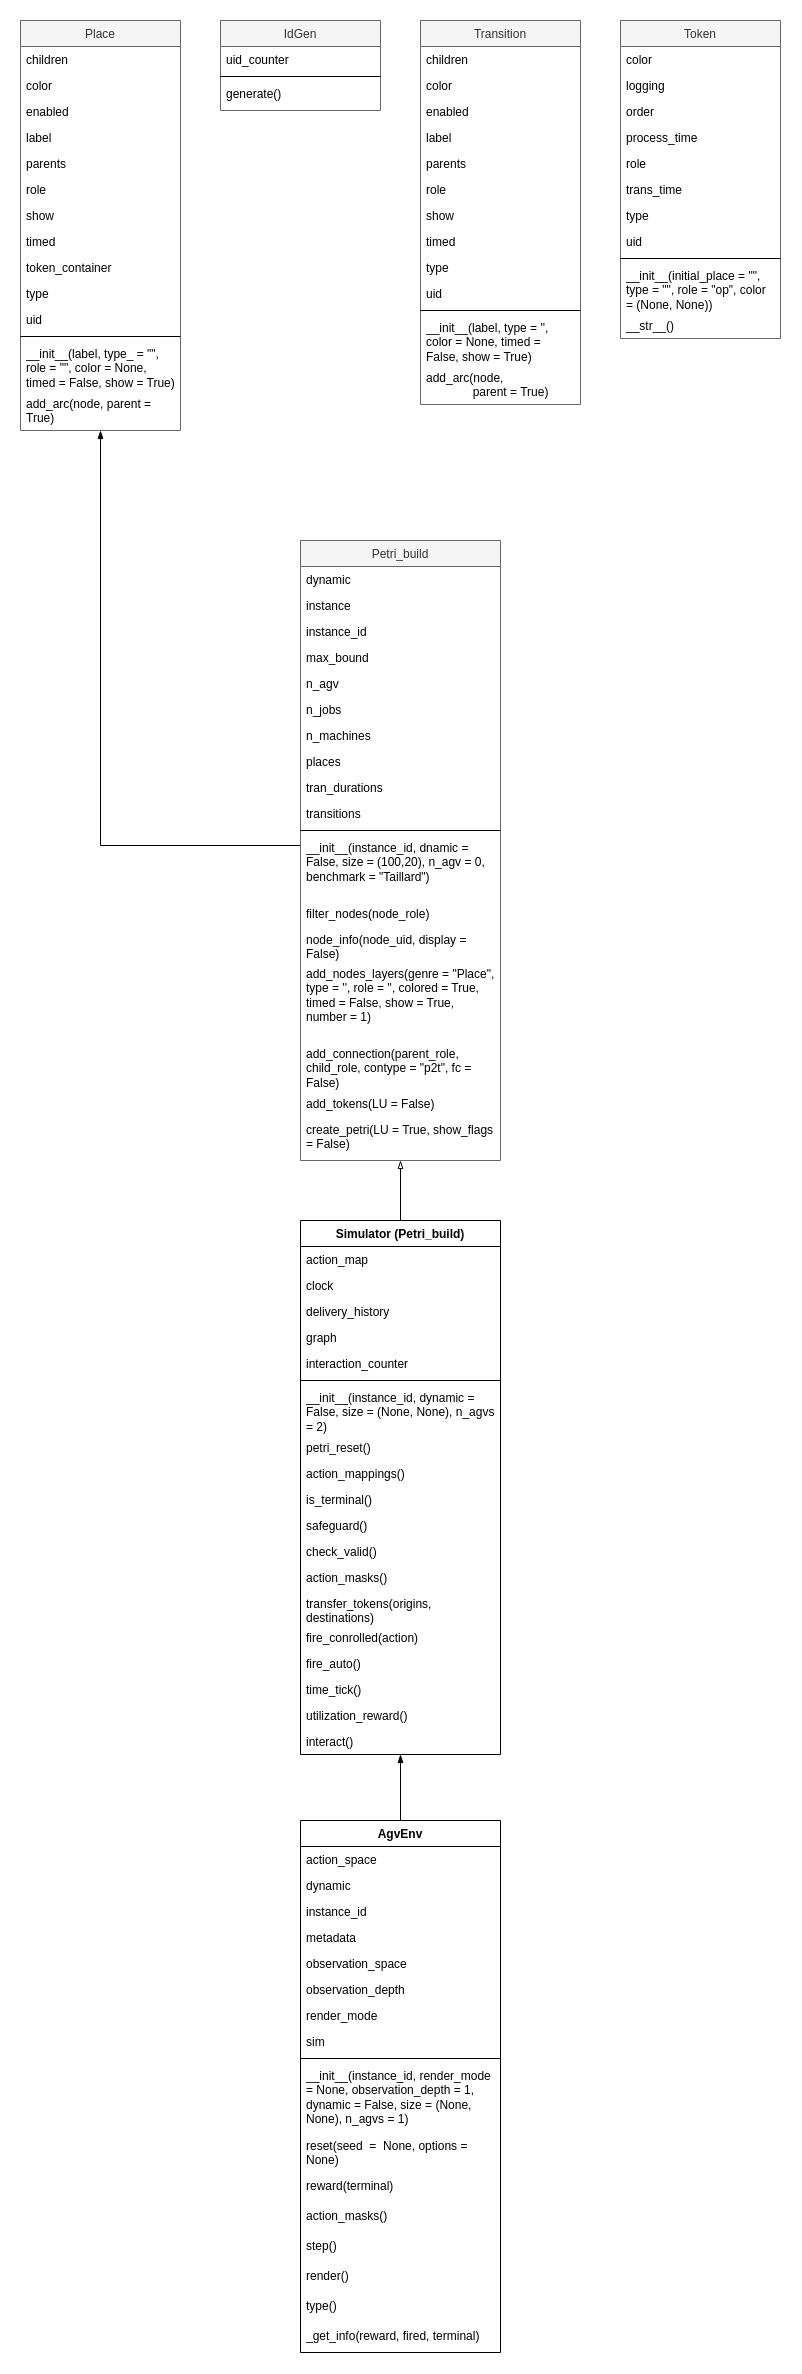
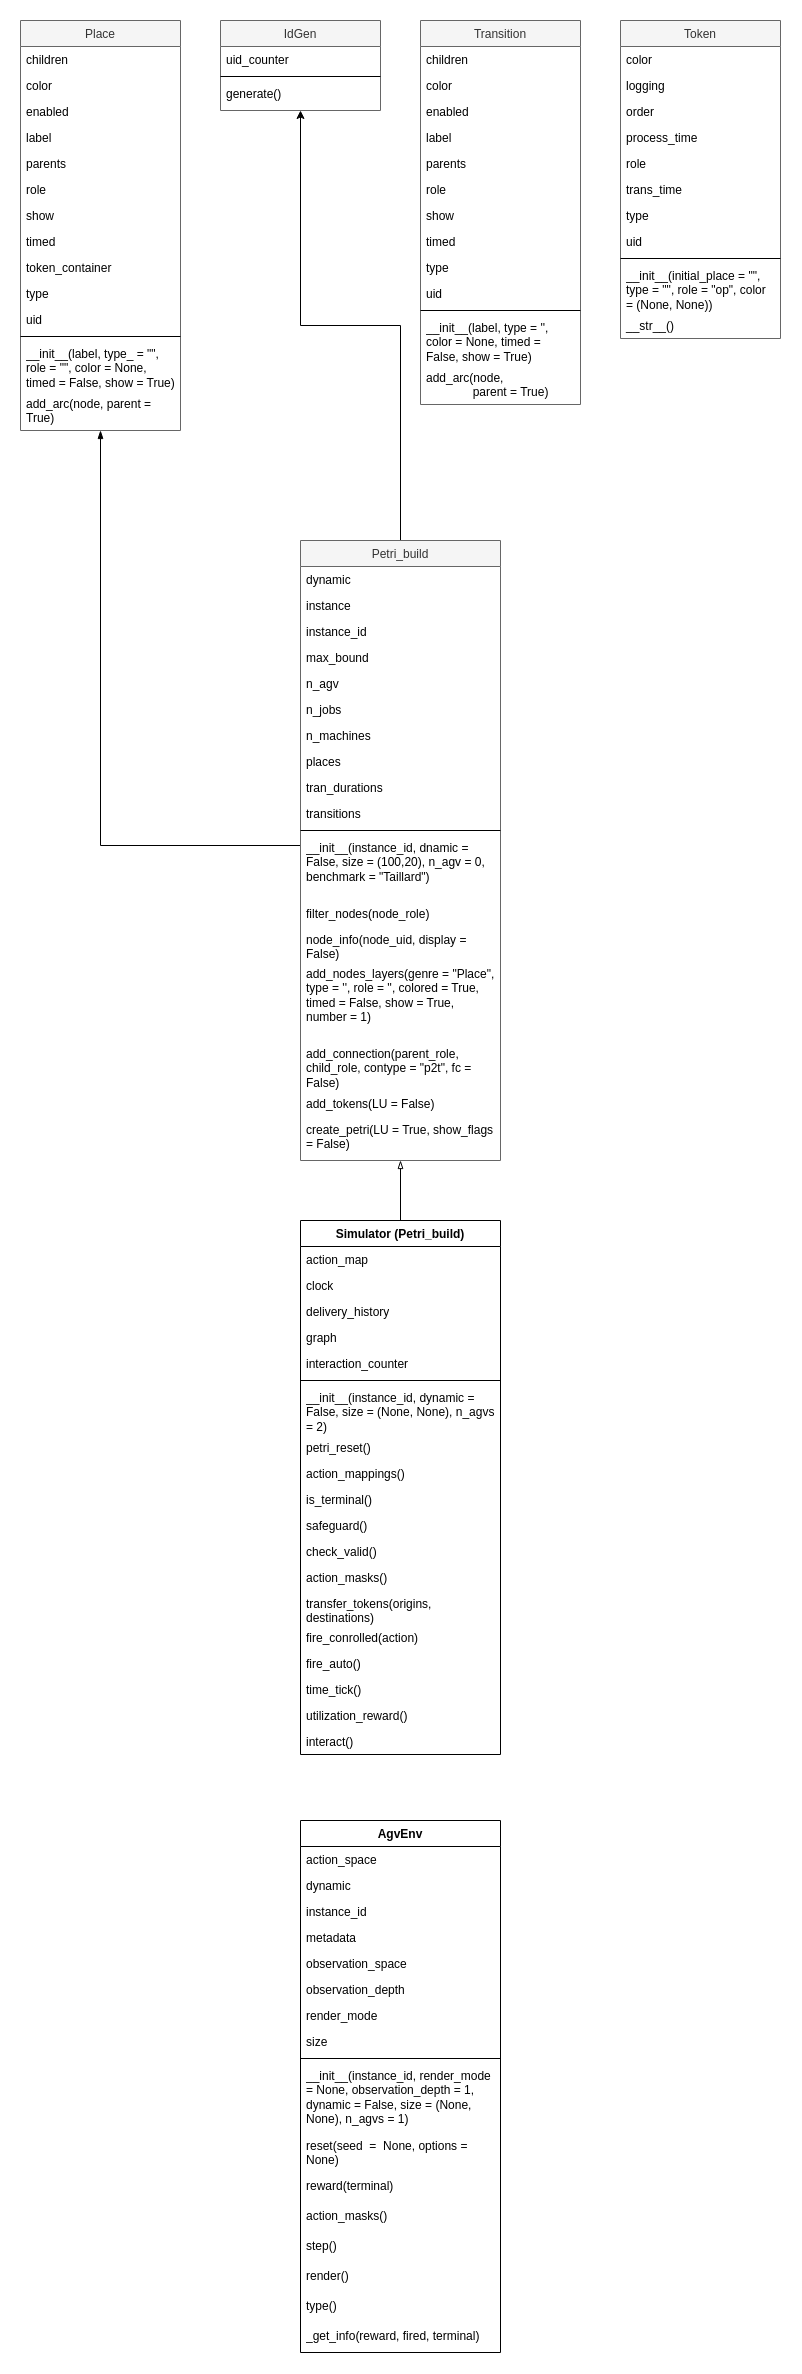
none -> (355, 326)
(401, 1792) -> none
(315, 2043) -> (318, 2043)
